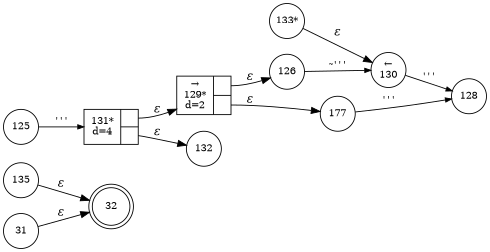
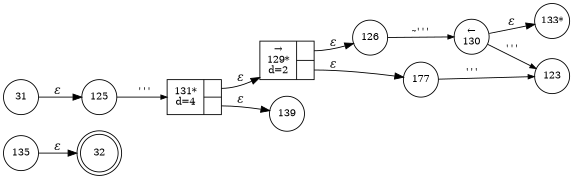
(334, 44) -> (508, 30)
(469, 96) -> (552, 76)
(204, 149) -> (287, 114)
(60, 221) -> (56, 97)
